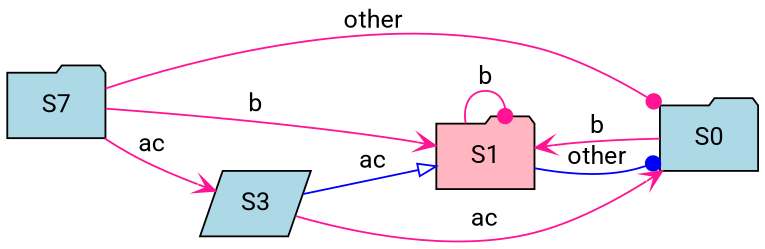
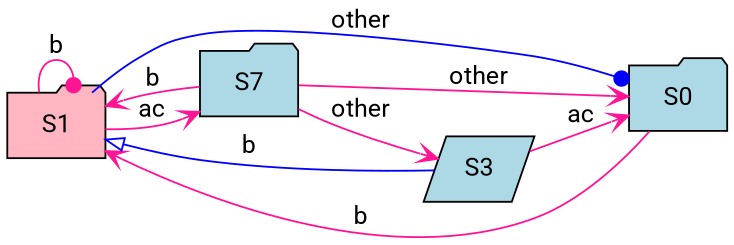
(379, 35) -> (454, 91)
none -> (145, 128)
(153, 145) -> (361, 110)
(374, 161) -> (249, 146)
